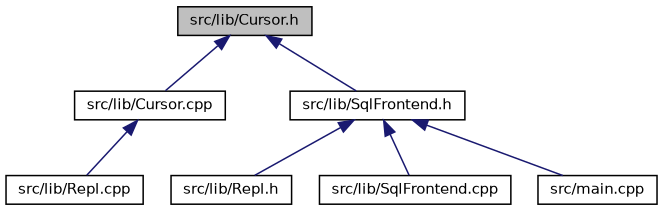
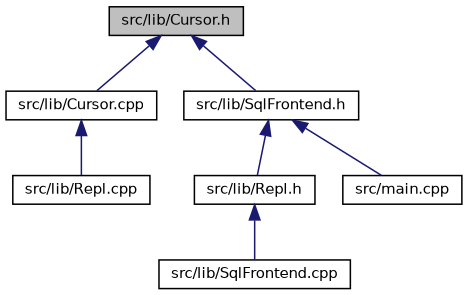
(400, 155) -> (255, 240)
